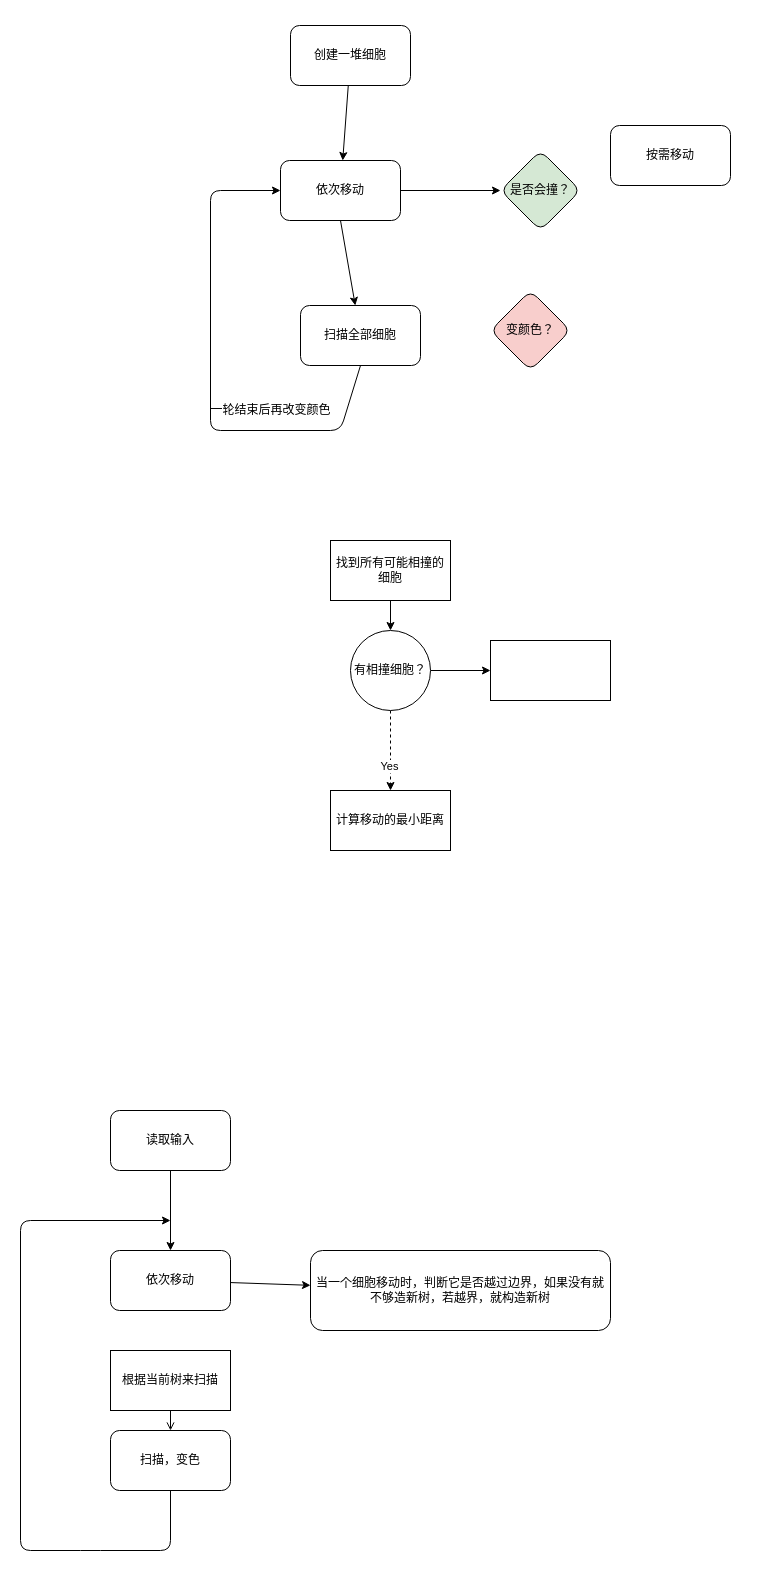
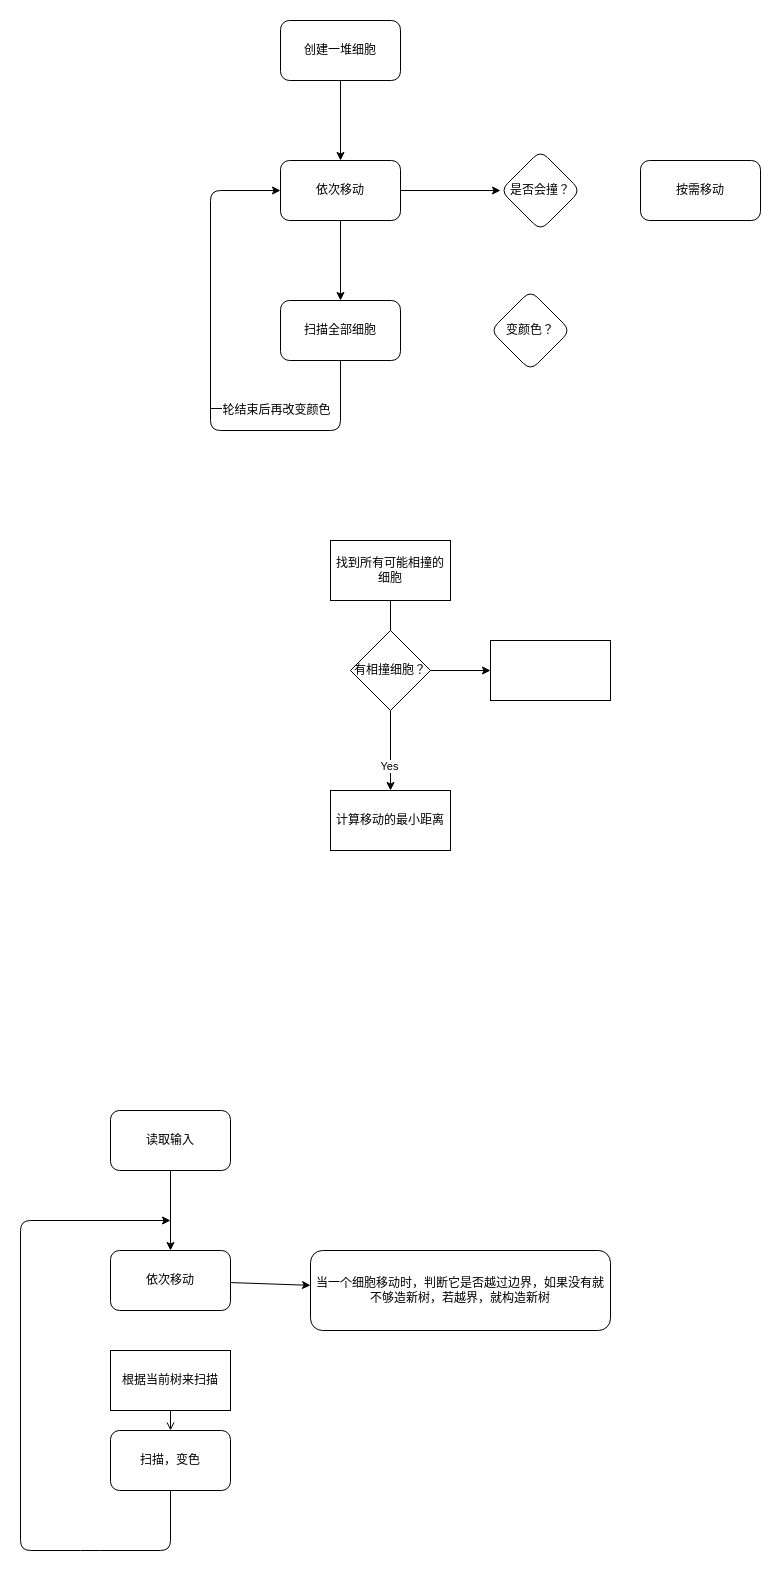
(351, 56) -> (341, 51)
(671, 156) -> (701, 191)
(541, 191) -> (541, 191)
(531, 331) -> (531, 331)
(361, 336) -> (341, 331)
(391, 622) -> (391, 626)
(391, 671) -> (391, 671)
(391, 735) -> (391, 735)
